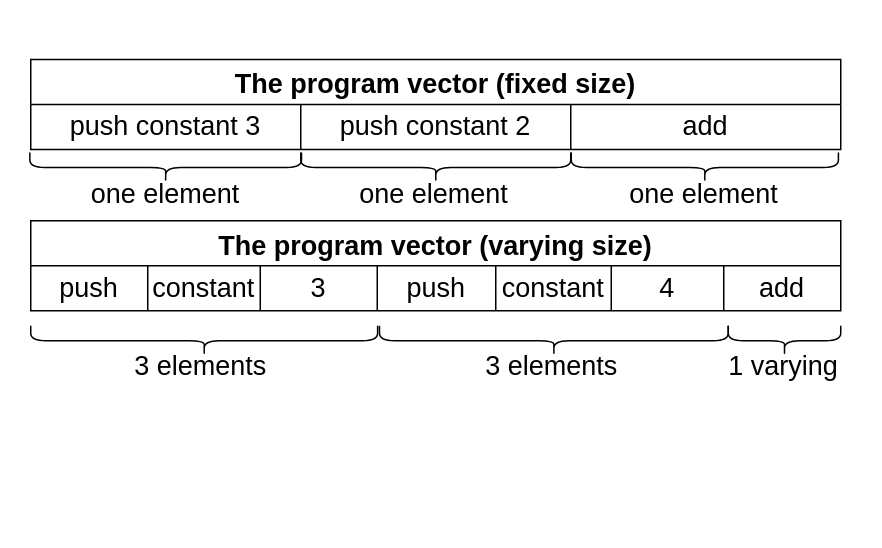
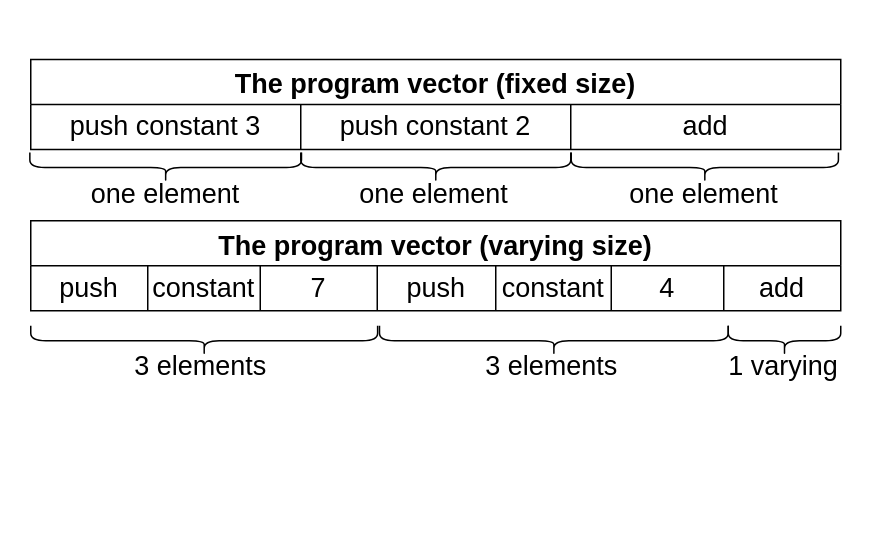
(319, 289) -> (319, 289)
